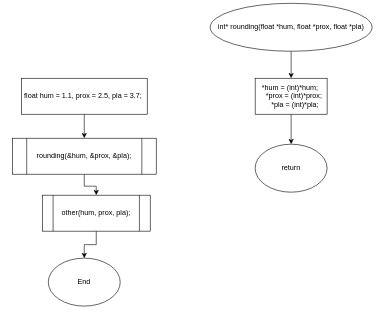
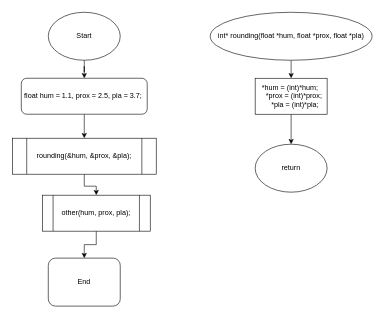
(291, 27) -> (291, 36)
none -> (84, 36)
none -> (84, 71)
(84, 96) -> (84, 96)
(84, 282) -> (84, 282)
